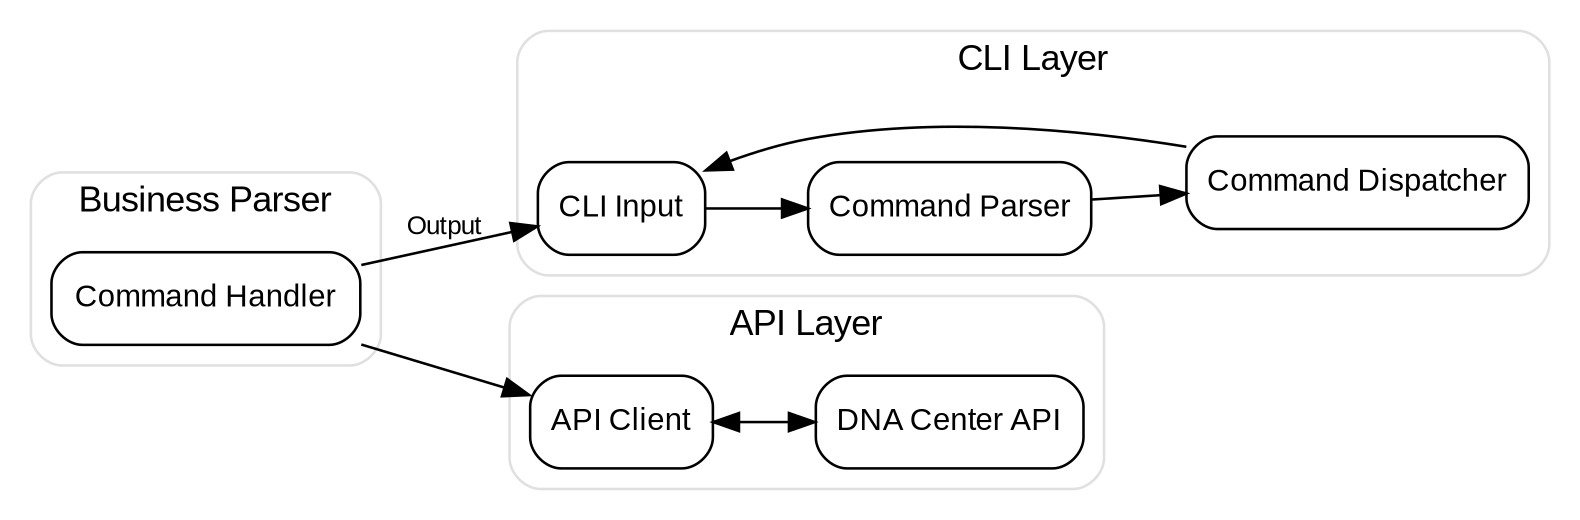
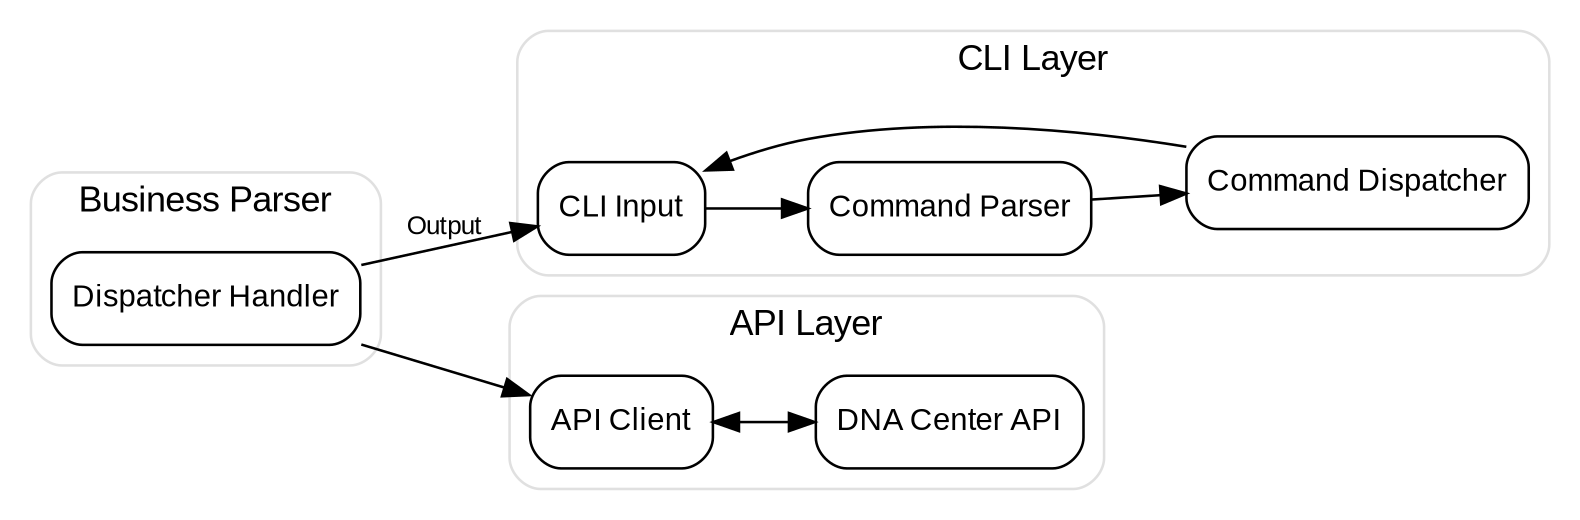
(206, 299) -> (206, 299)
